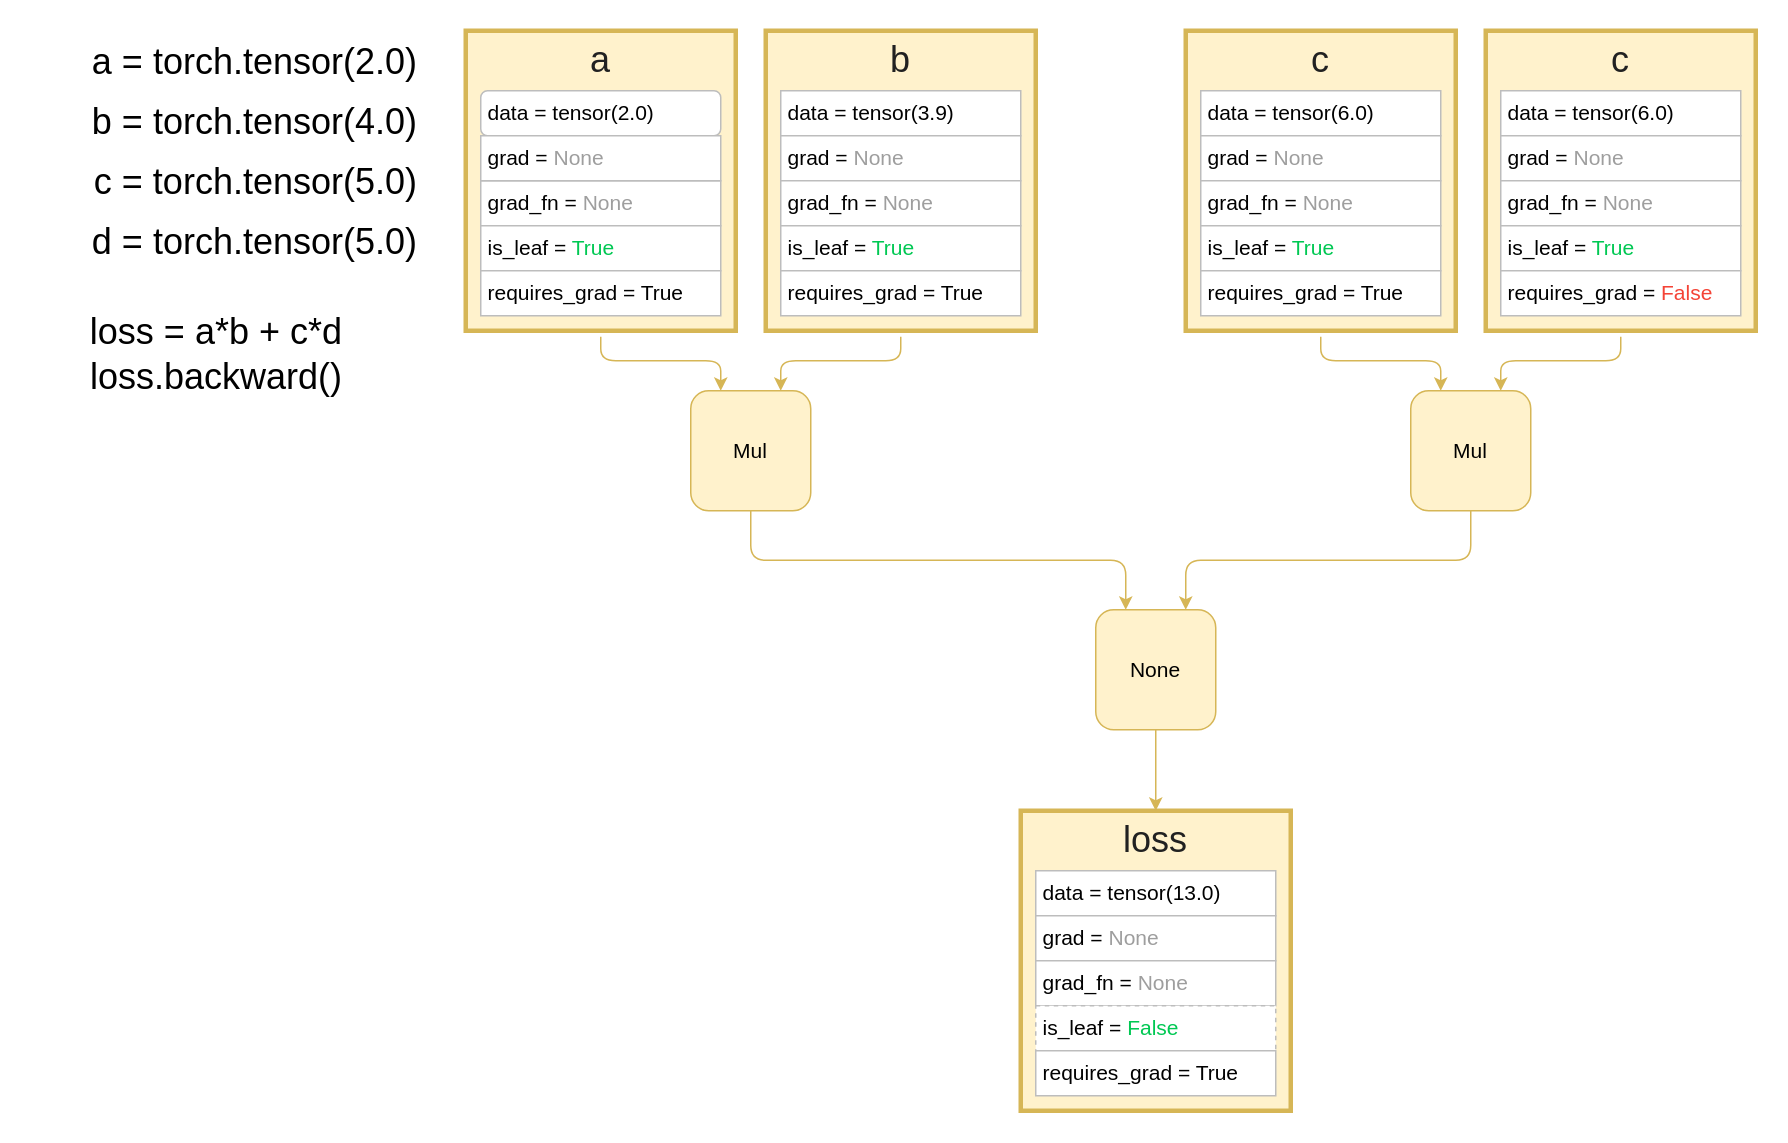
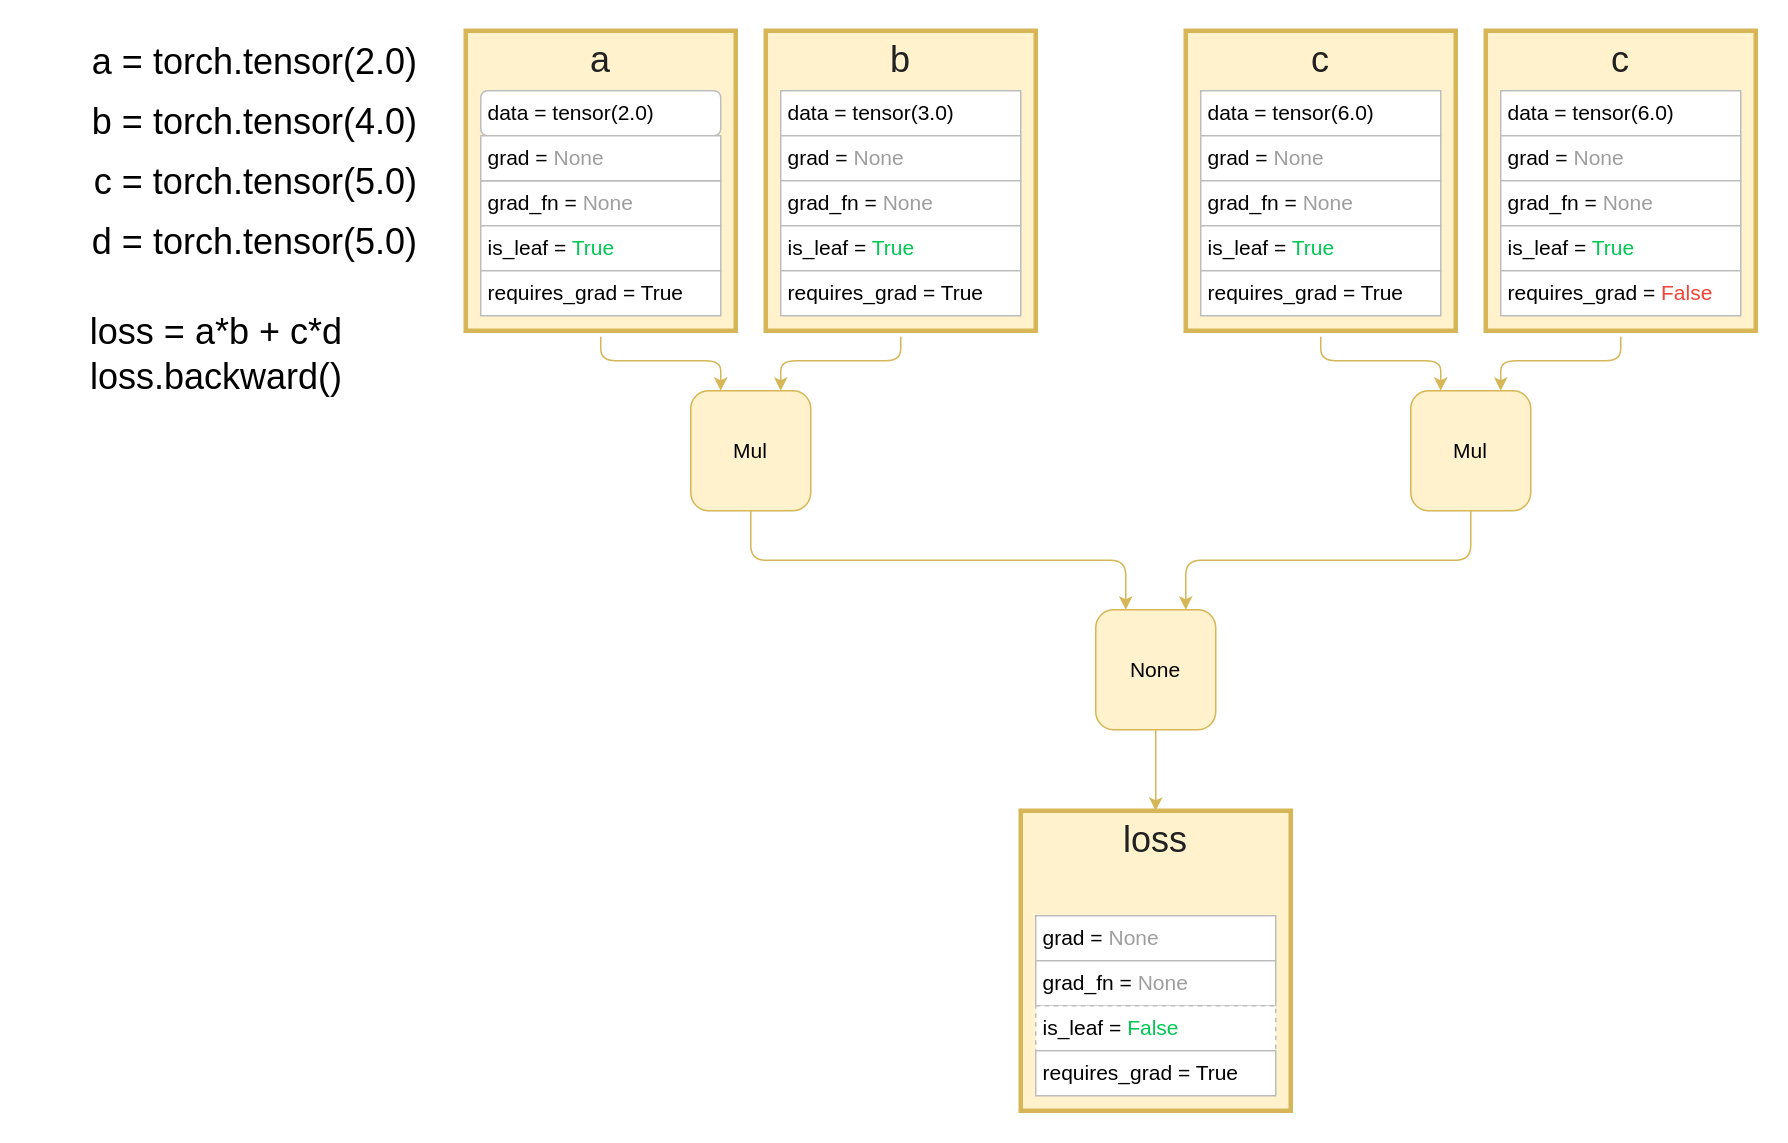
(886, 113) -> (886, 113)
(1156, 893) -> none
